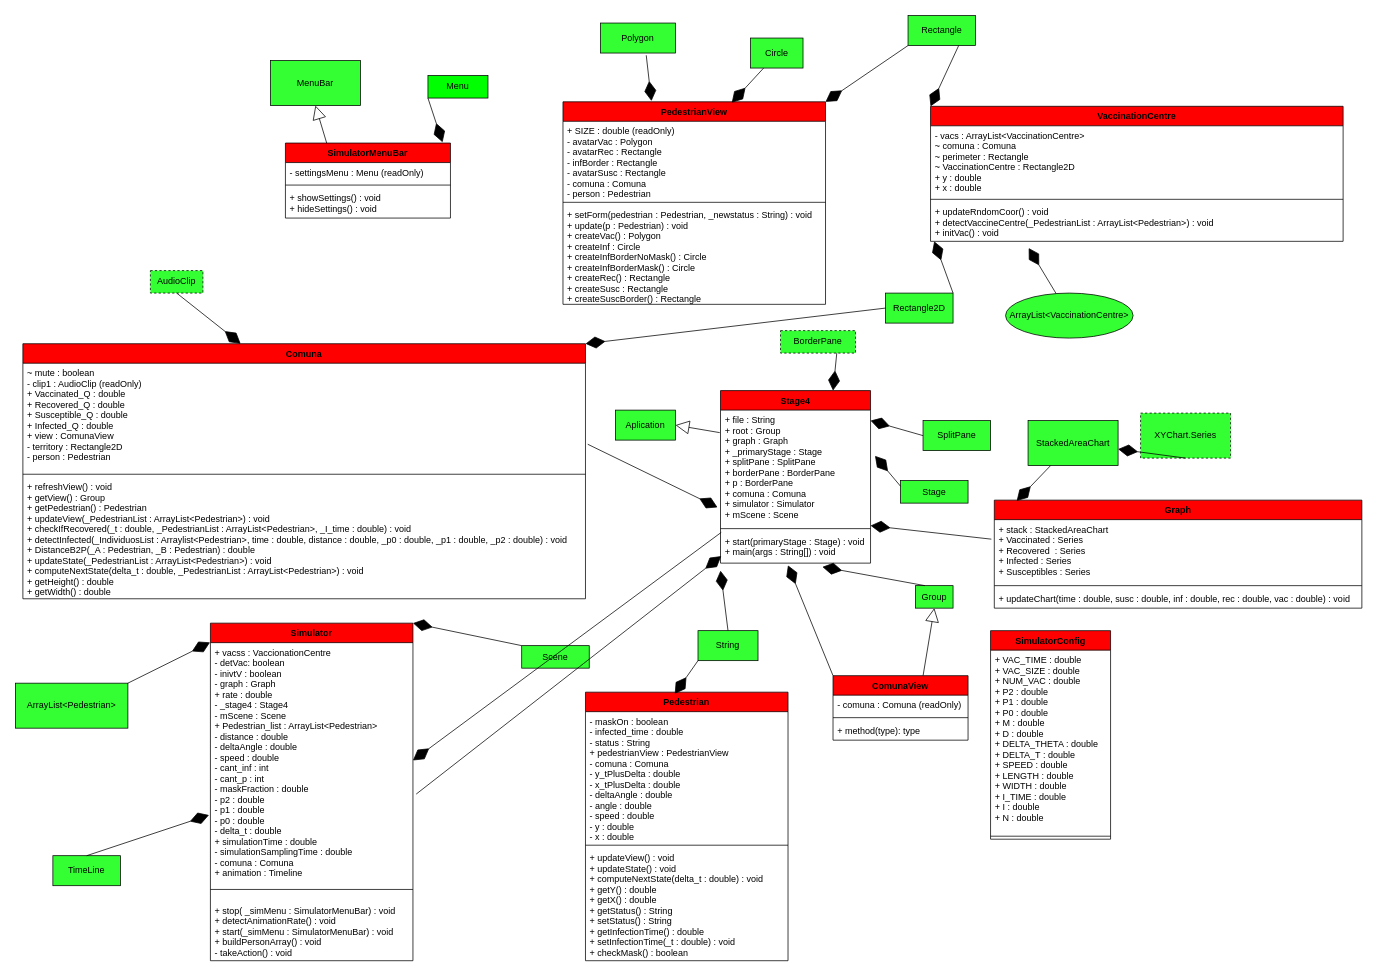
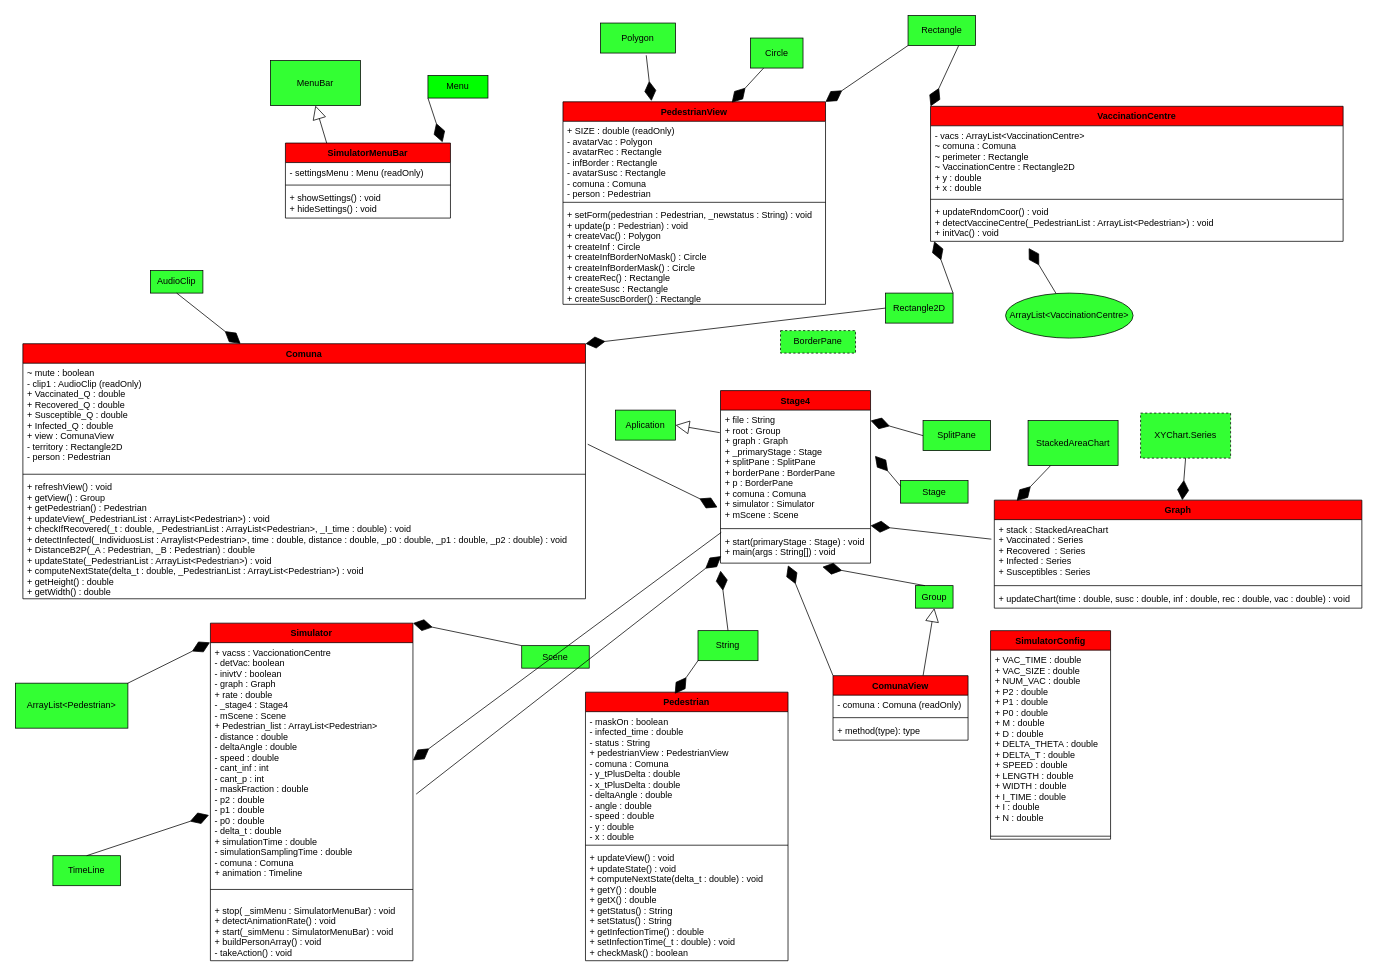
(177, 282) -> (177, 282)
(836, 362) -> none
(1161, 455) -> (1184, 469)
